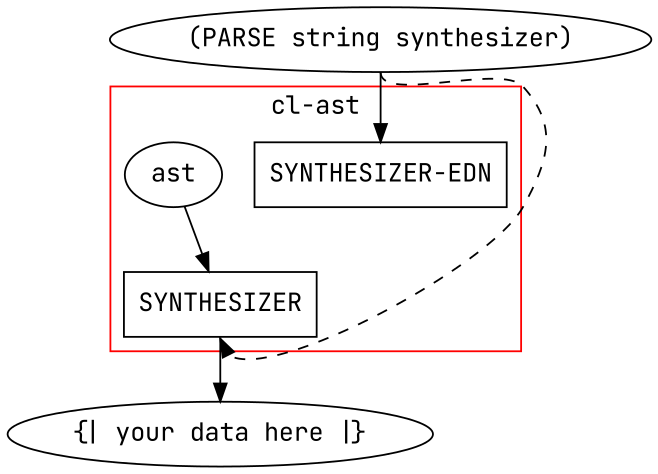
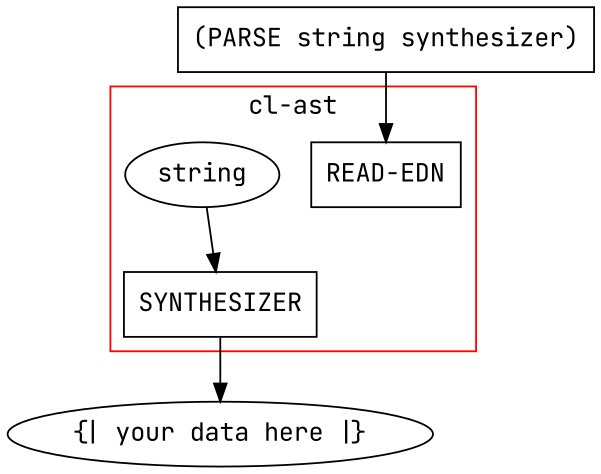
(381, 40) -> (386, 40)
(173, 175) -> (202, 175)
(381, 175) -> (386, 175)
(504, 230) -> none
